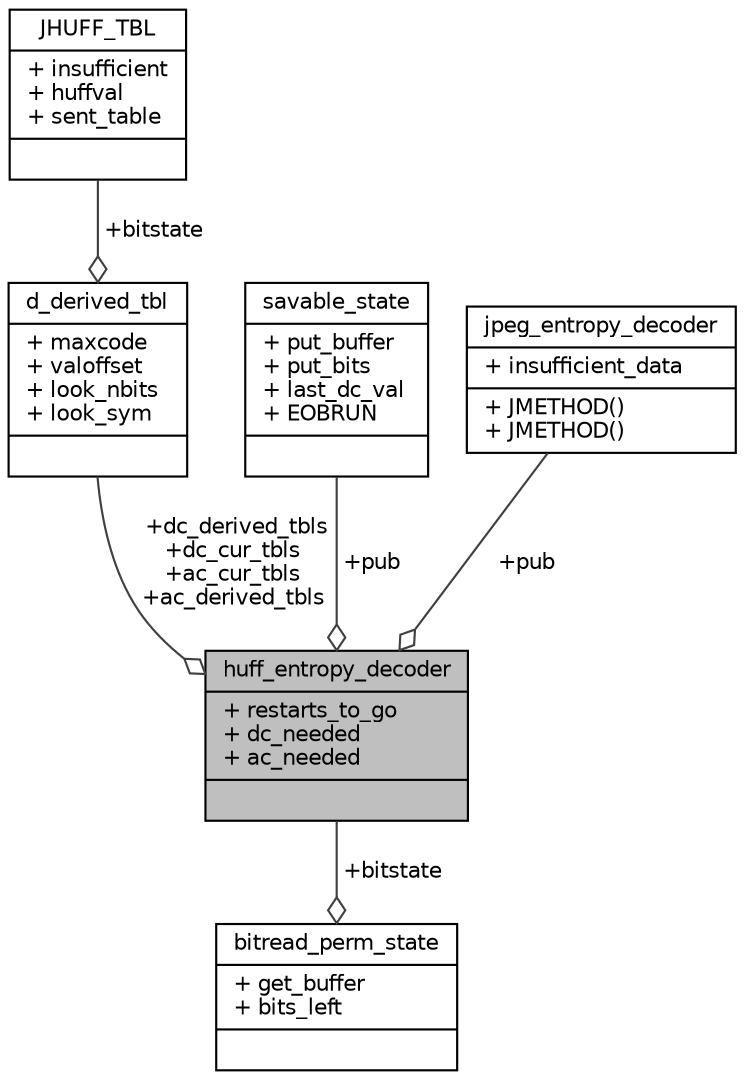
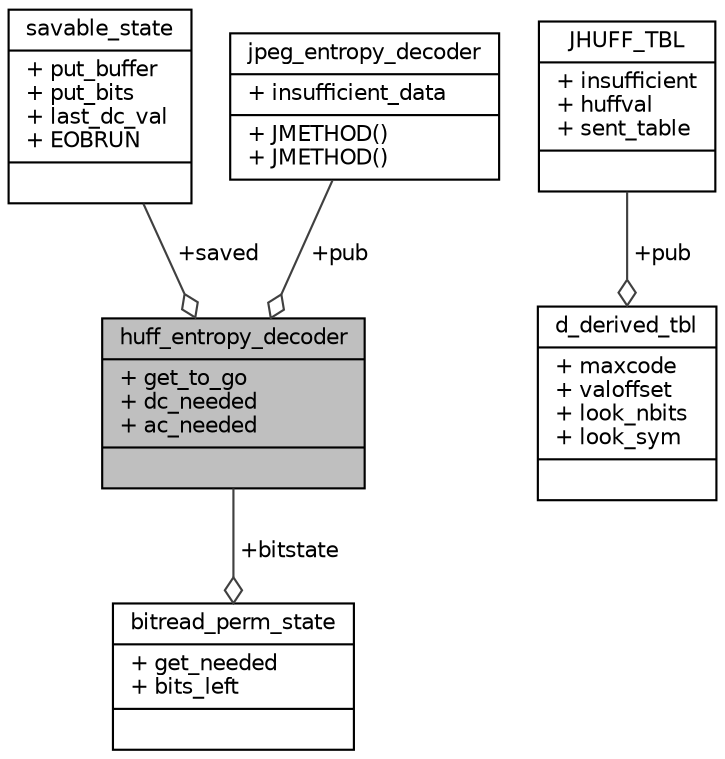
(151, 231) -> (659, 255)
(369, 564) -> (215, 255)
(121, 578) -> none
(311, 711) -> (184, 379)
(299, 984) -> (204, 664)
